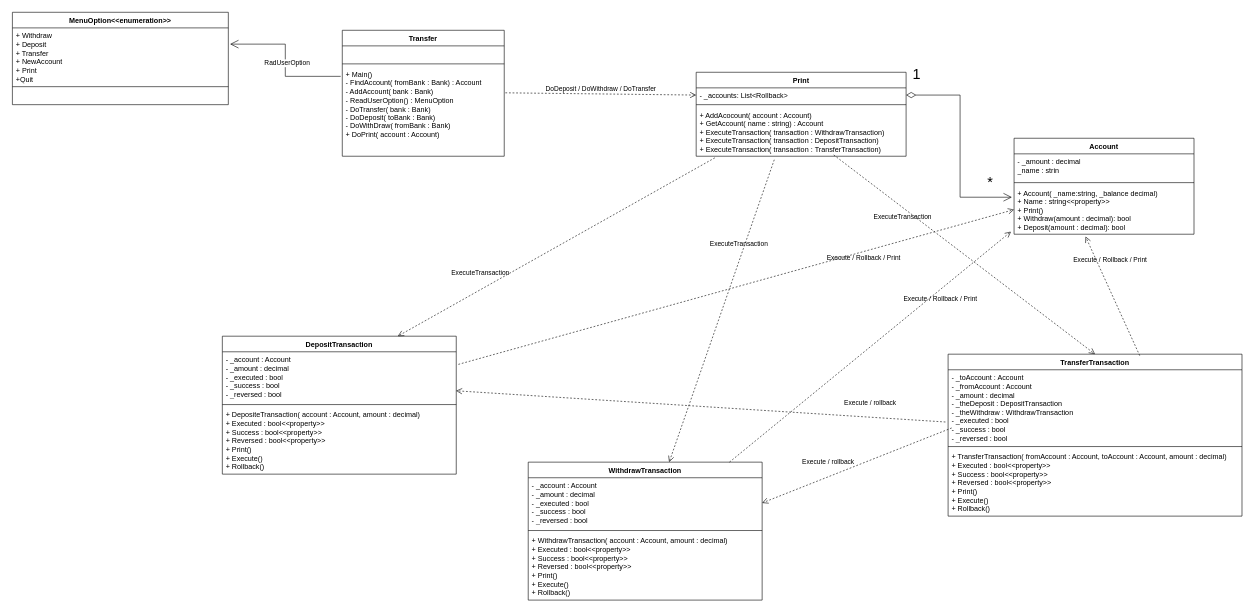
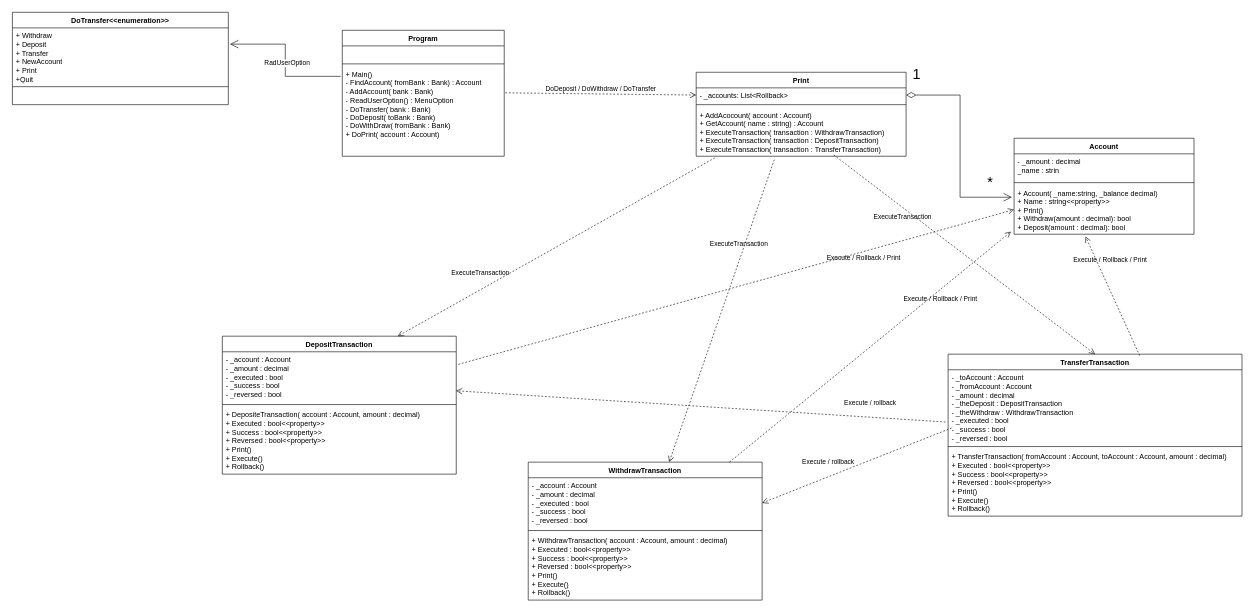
(120, 21) -> (120, 21)
(423, 39) -> (423, 39)
